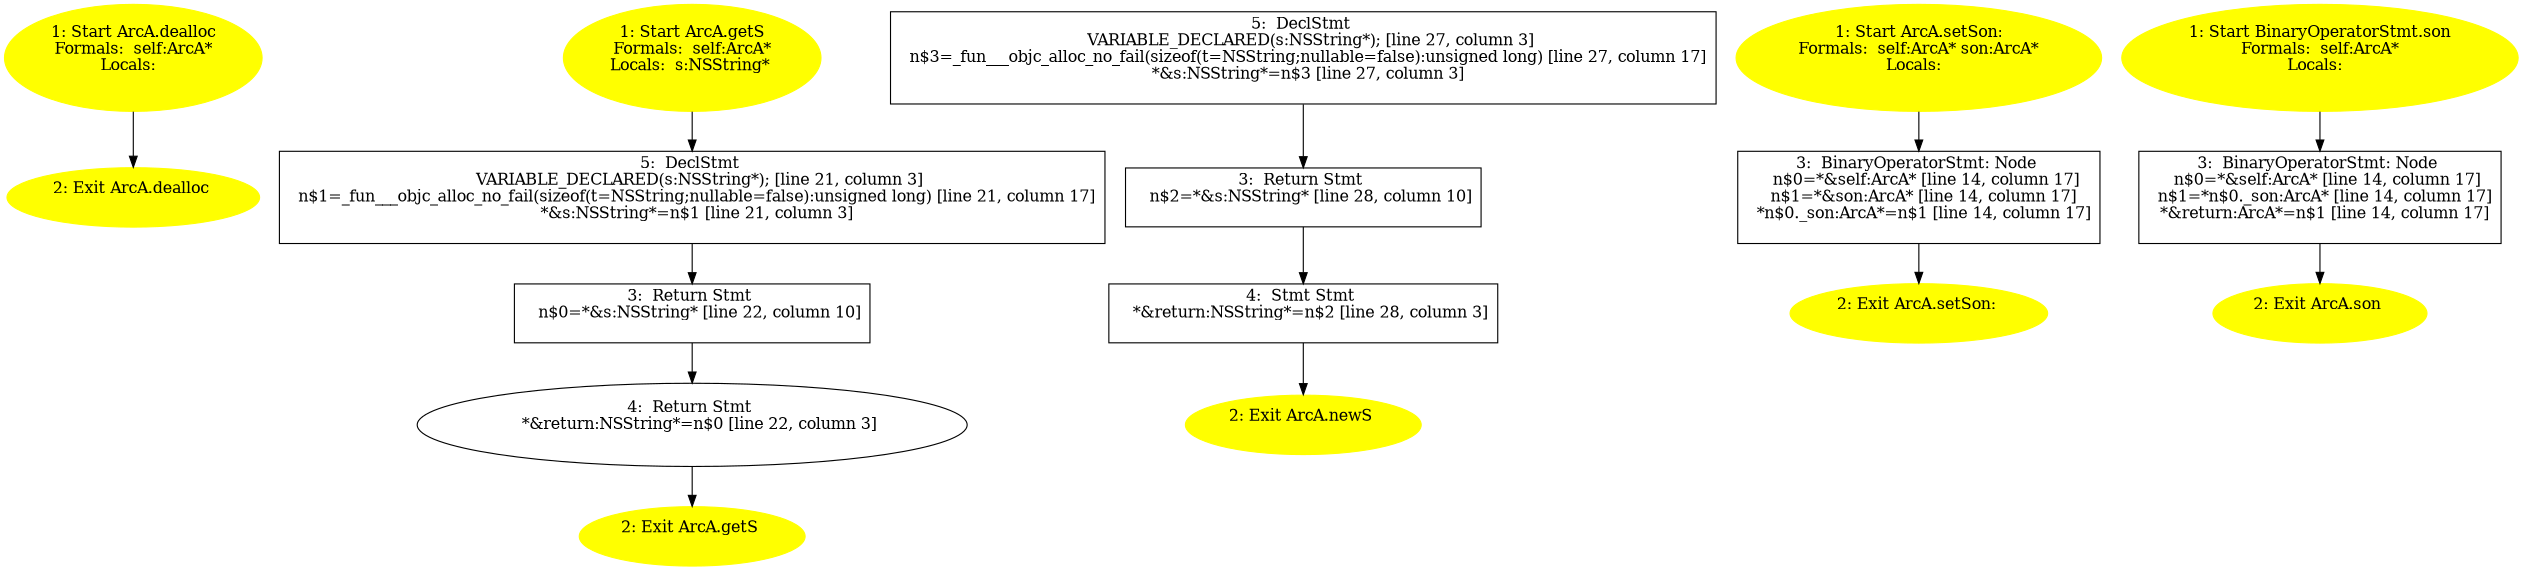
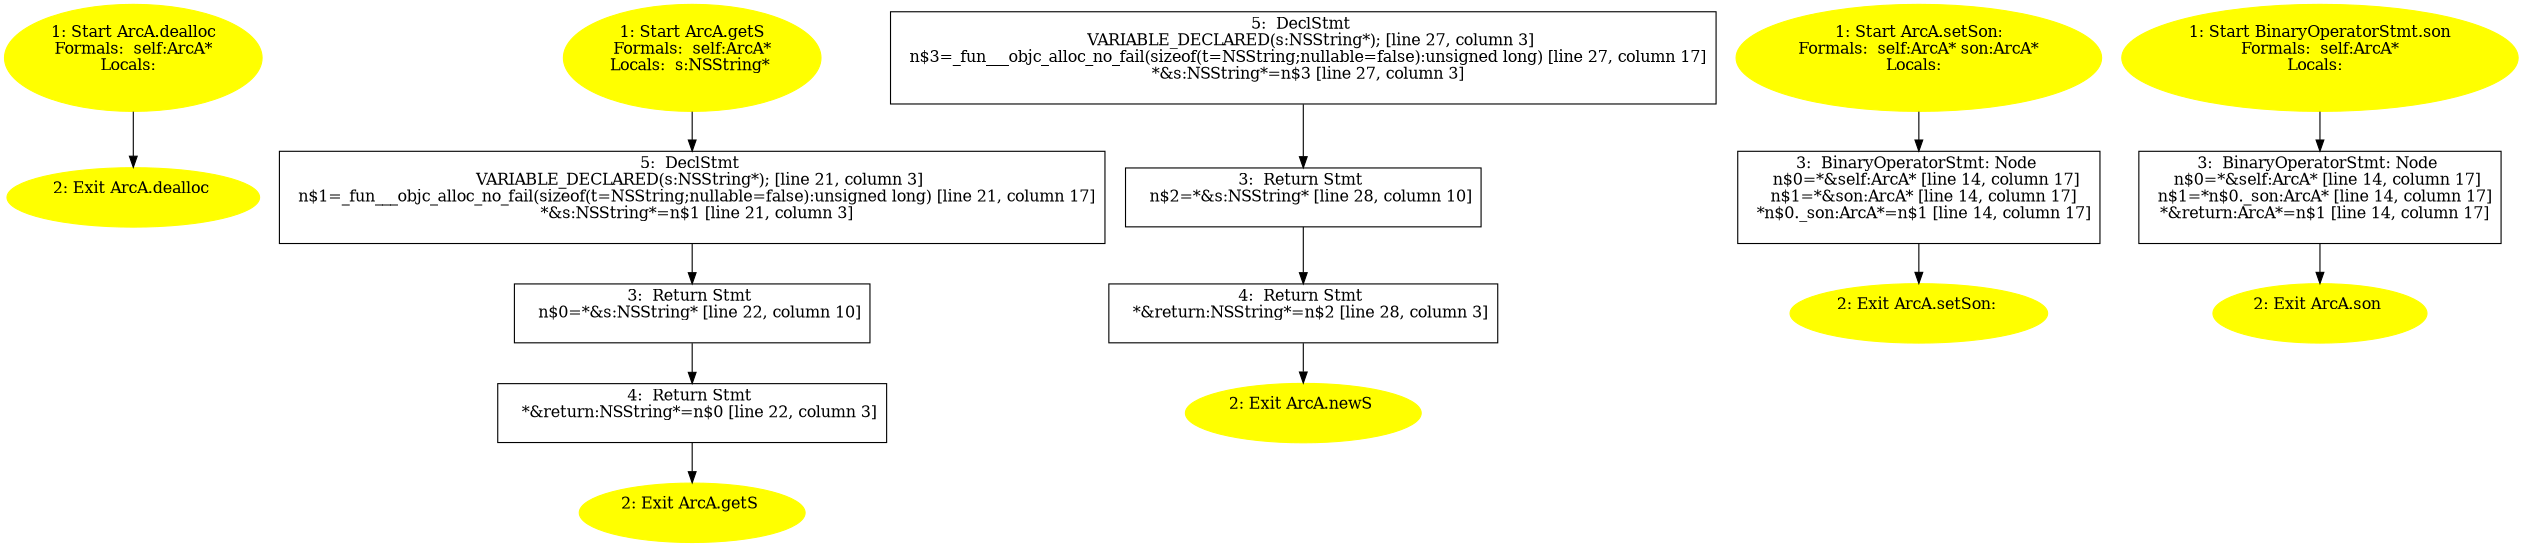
(1303, 313) -> (1303, 313)
(692, 425) -> (692, 413)
